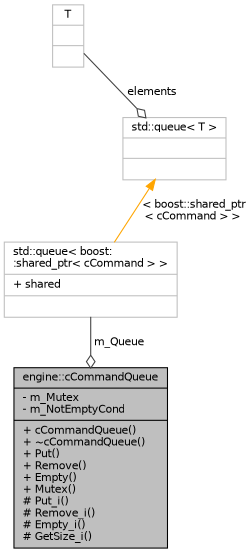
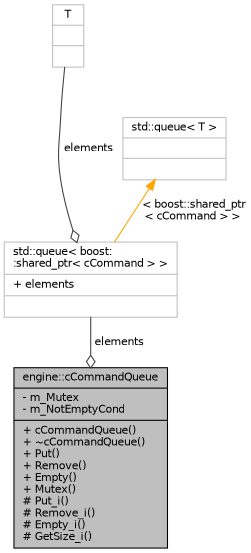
(110, 81) -> (59, 149)
(37, 285) -> (44, 285)
(118, 342) -> (118, 342)
